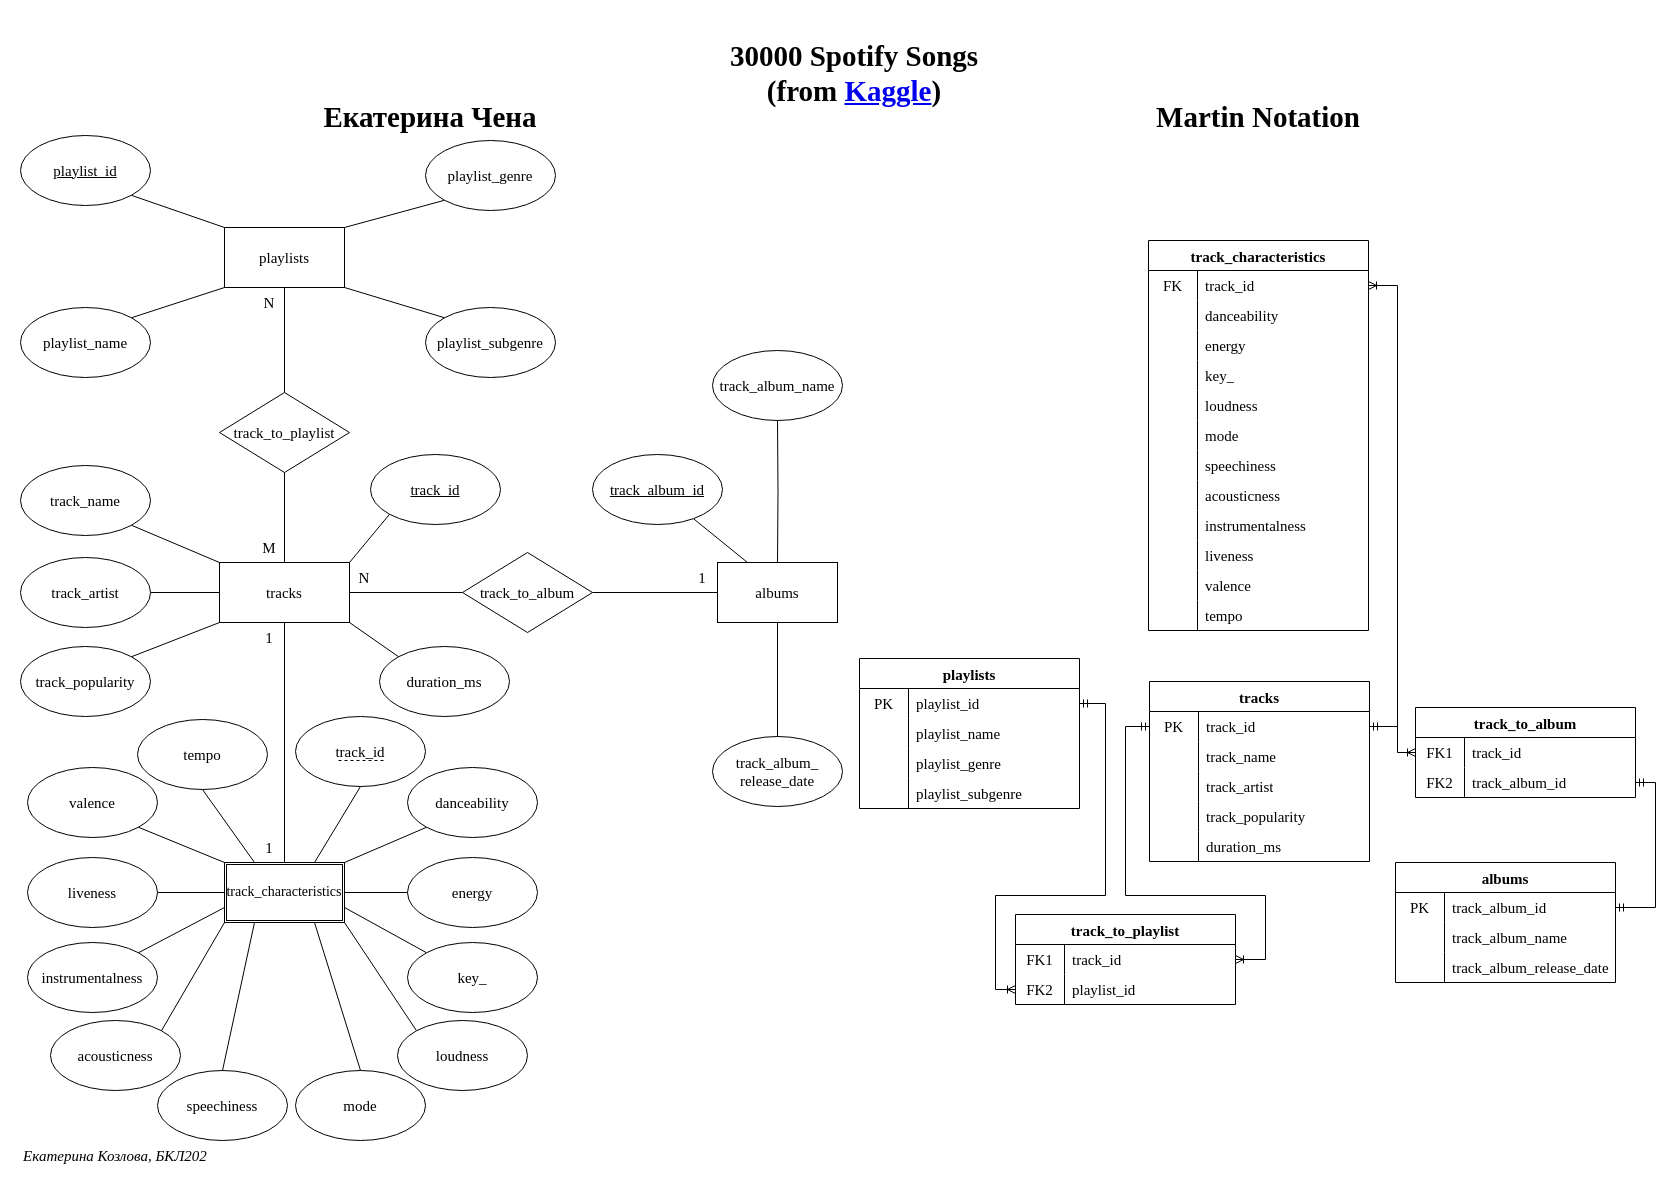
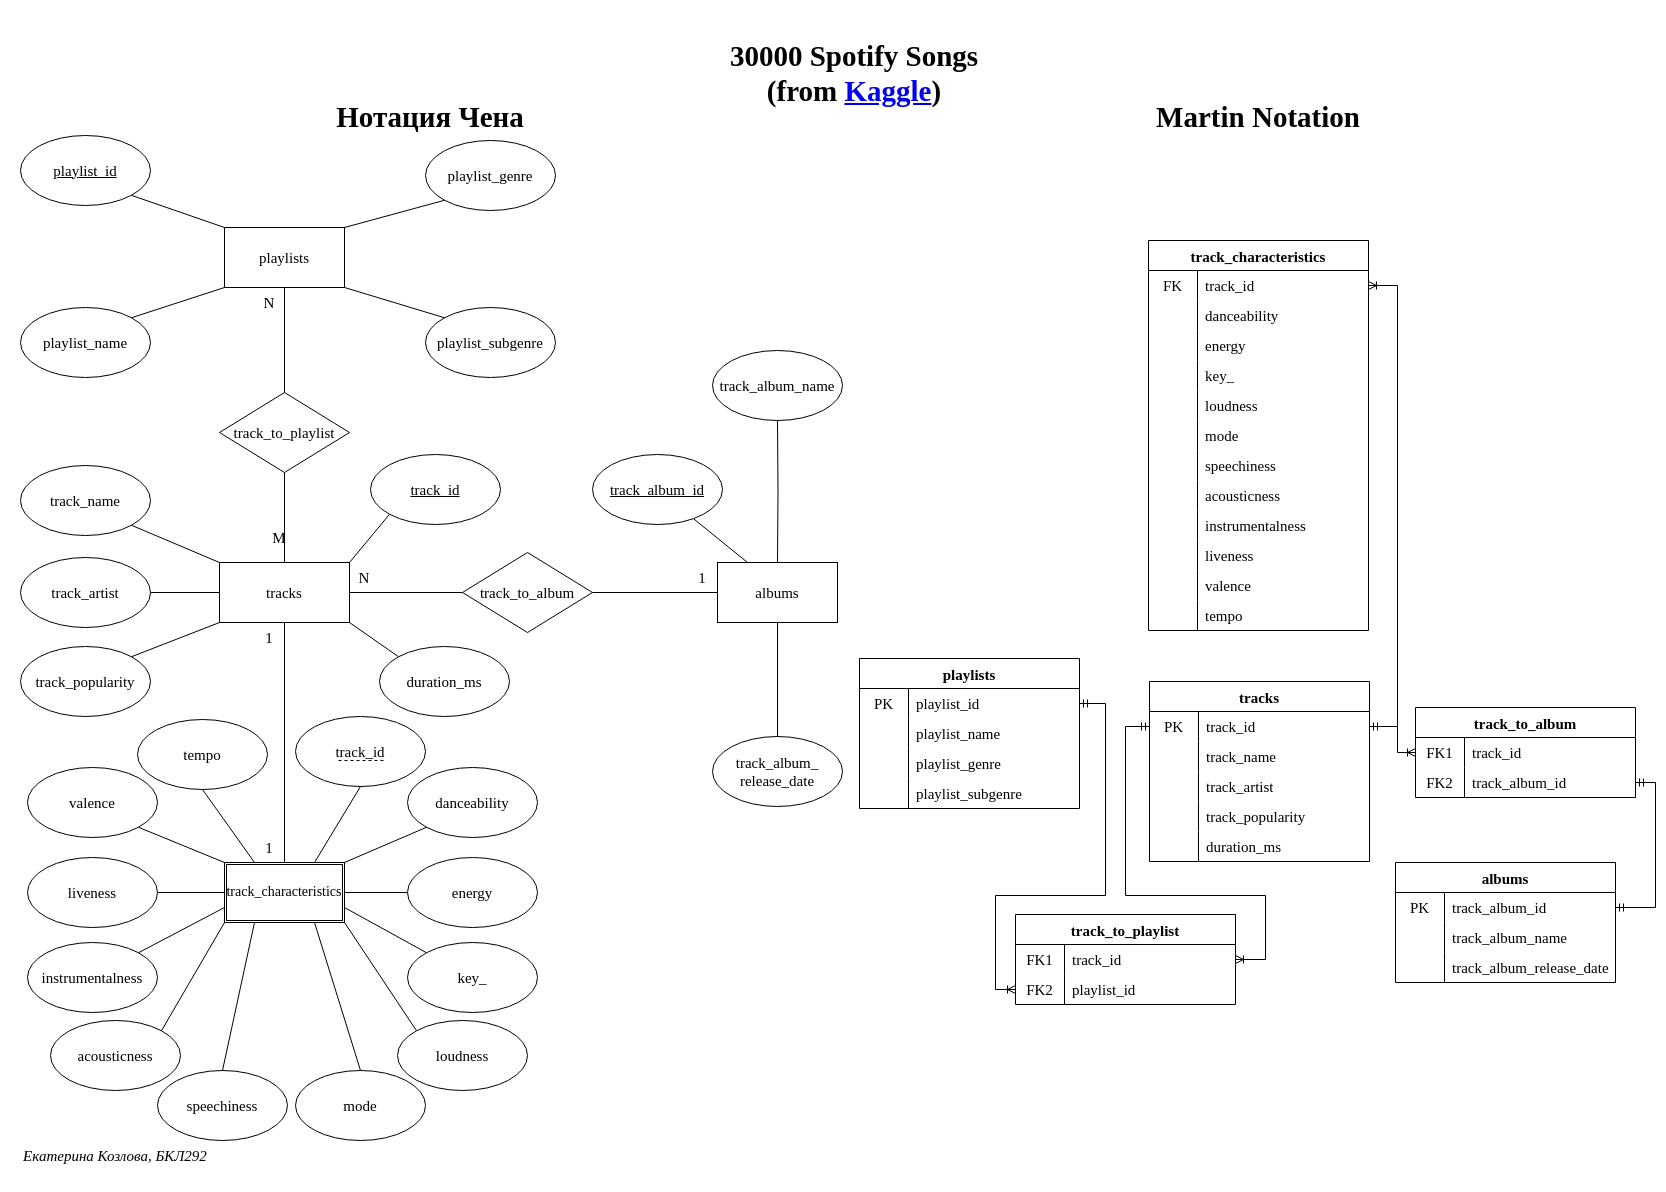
(431, 99) -> (431, 99)
(270, 548) -> (280, 538)
(116, 1156) -> (116, 1156)
